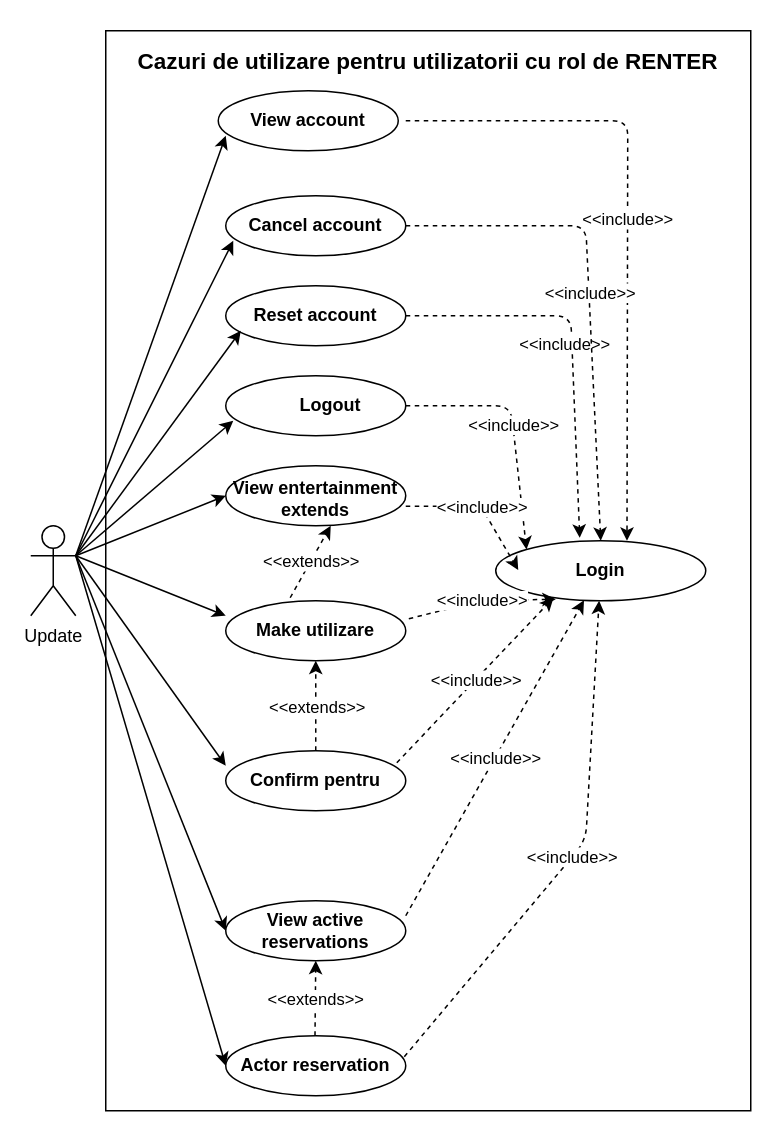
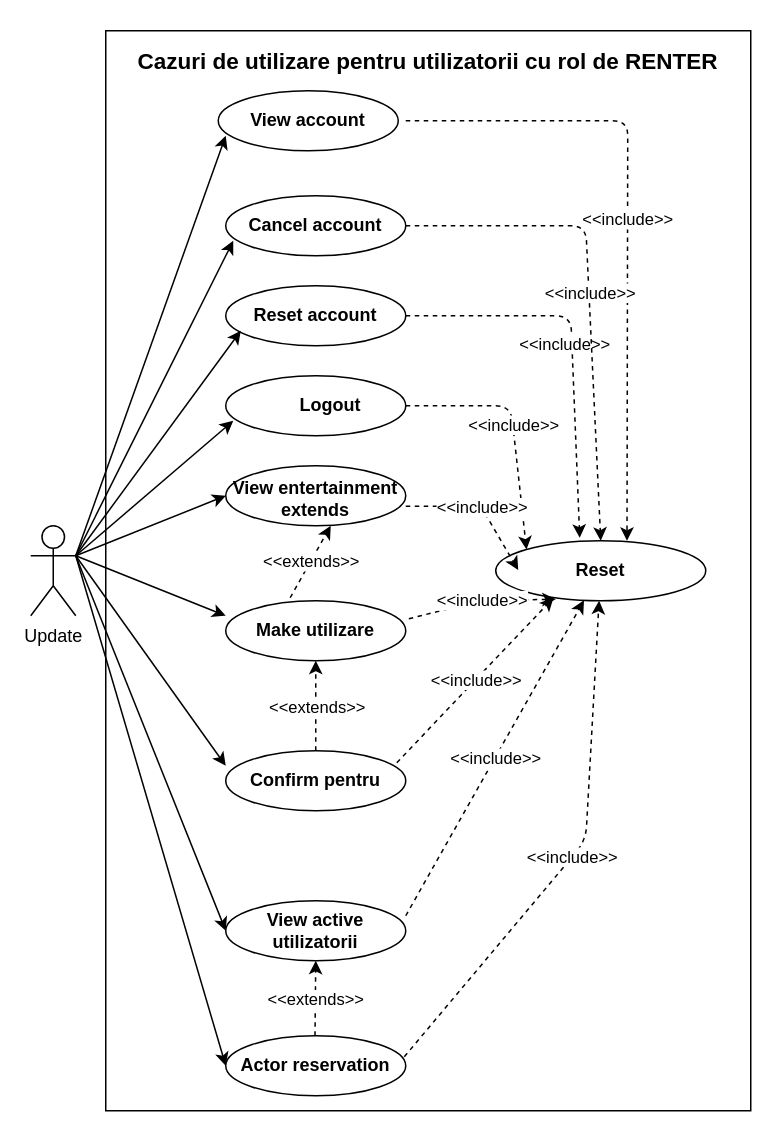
(601, 571) -> (601, 571)
(316, 931) -> (316, 931)
